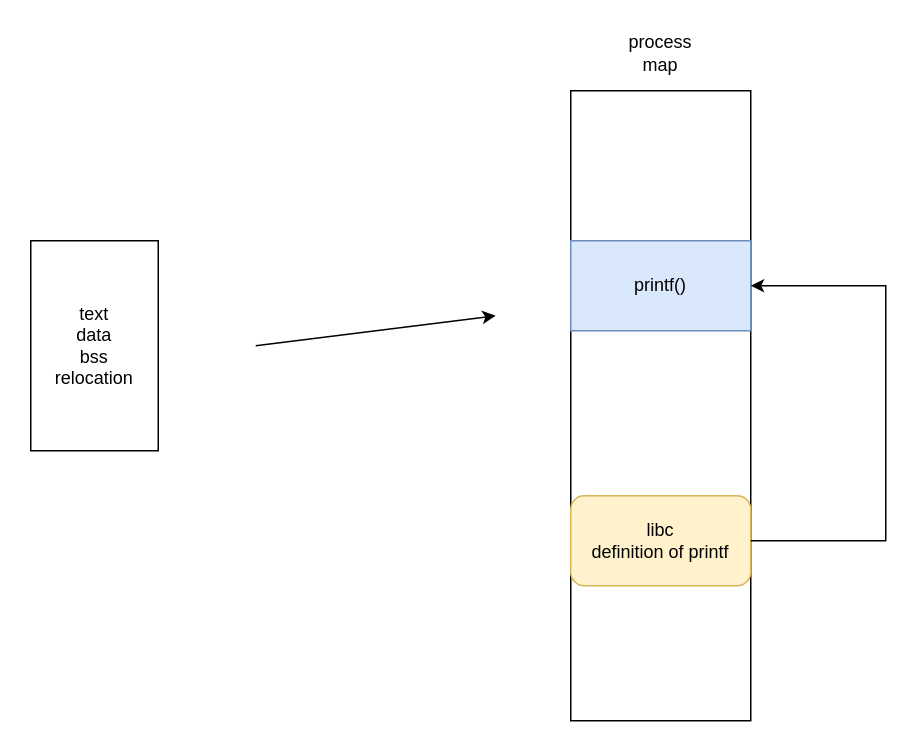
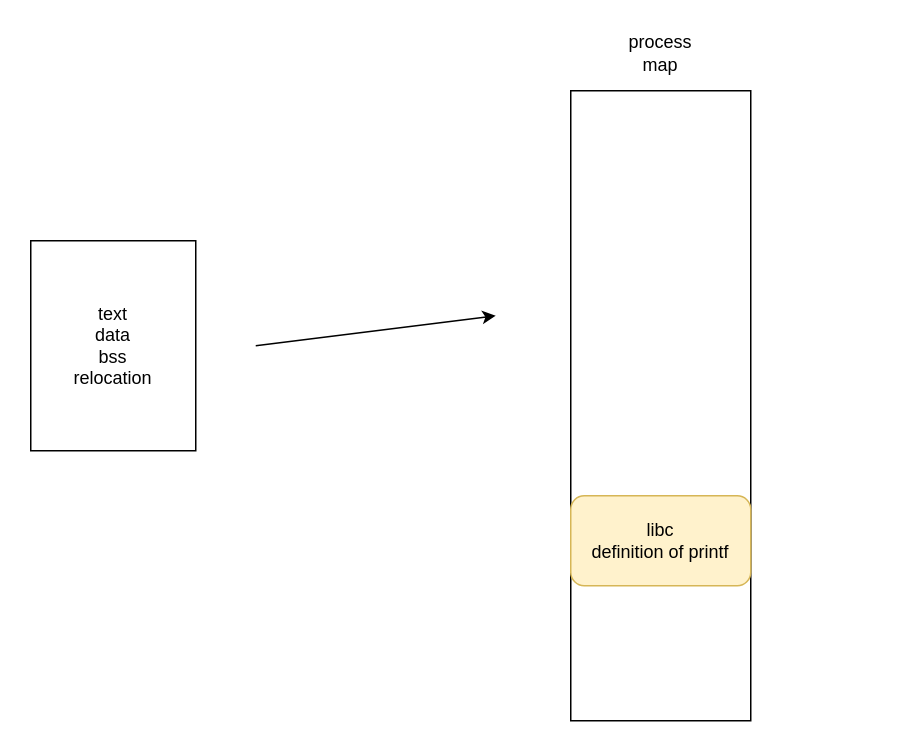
(661, 286) -> none
(95, 346) -> (113, 346)
(886, 419) -> none
